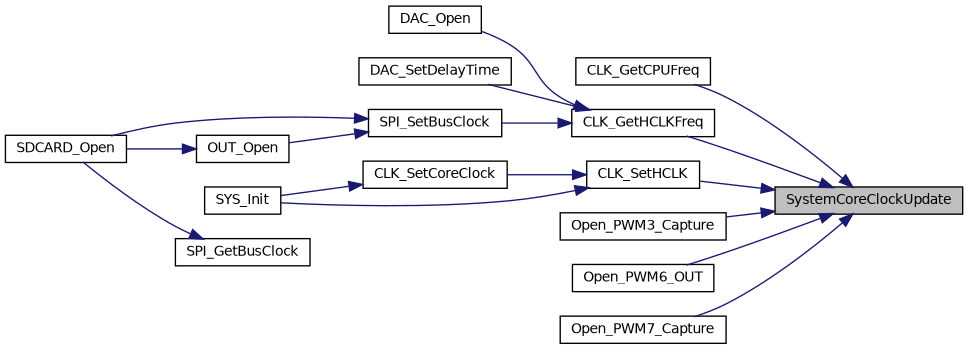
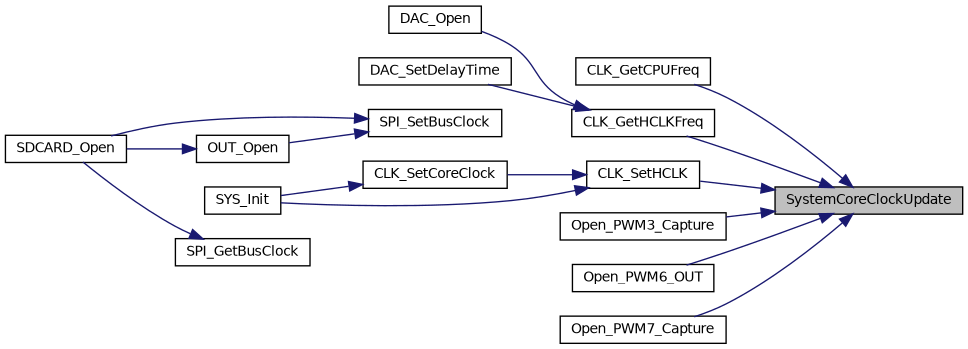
(530, 123) -> none
